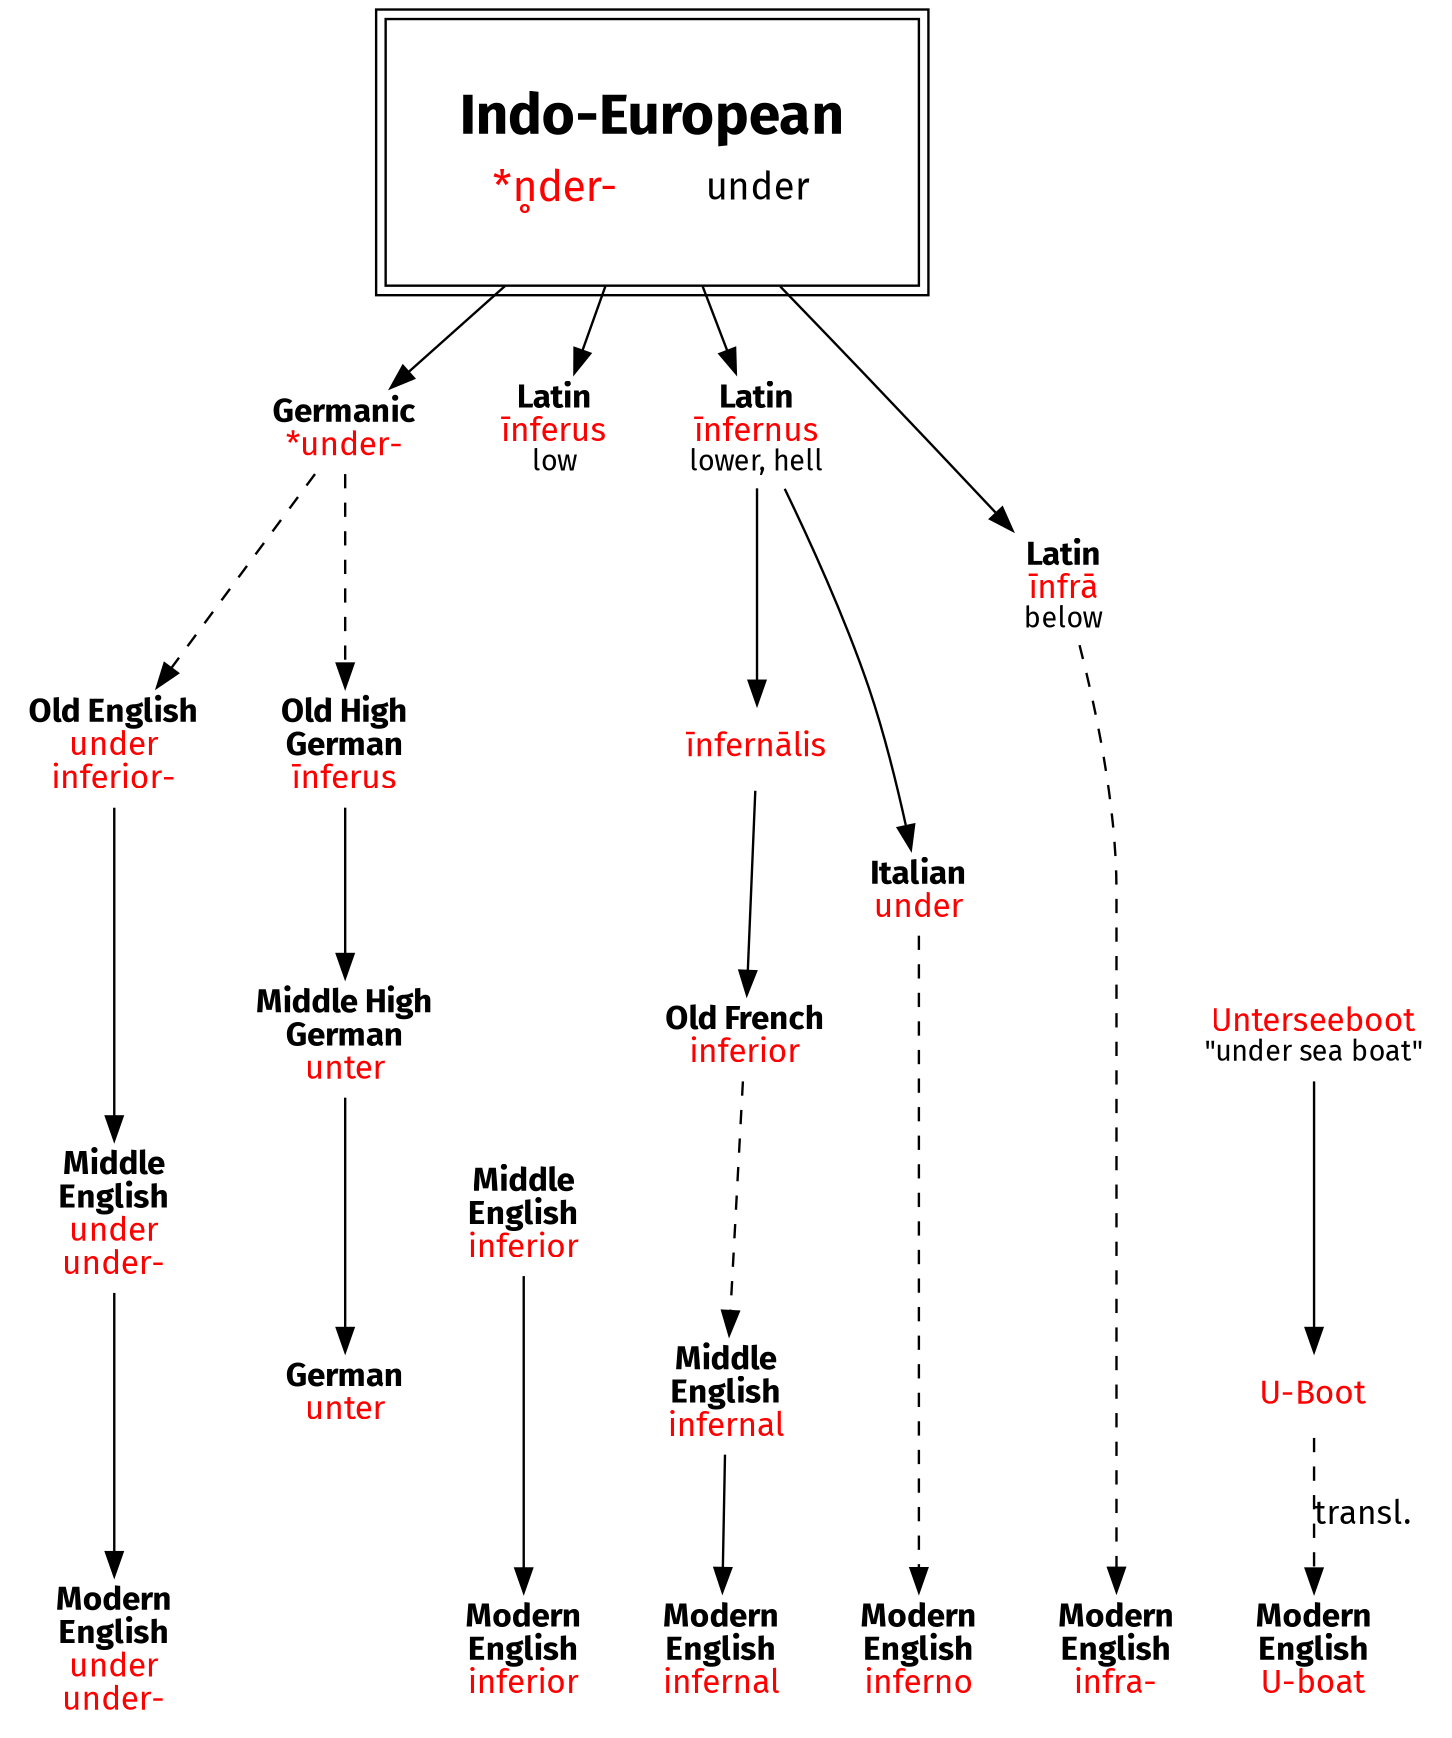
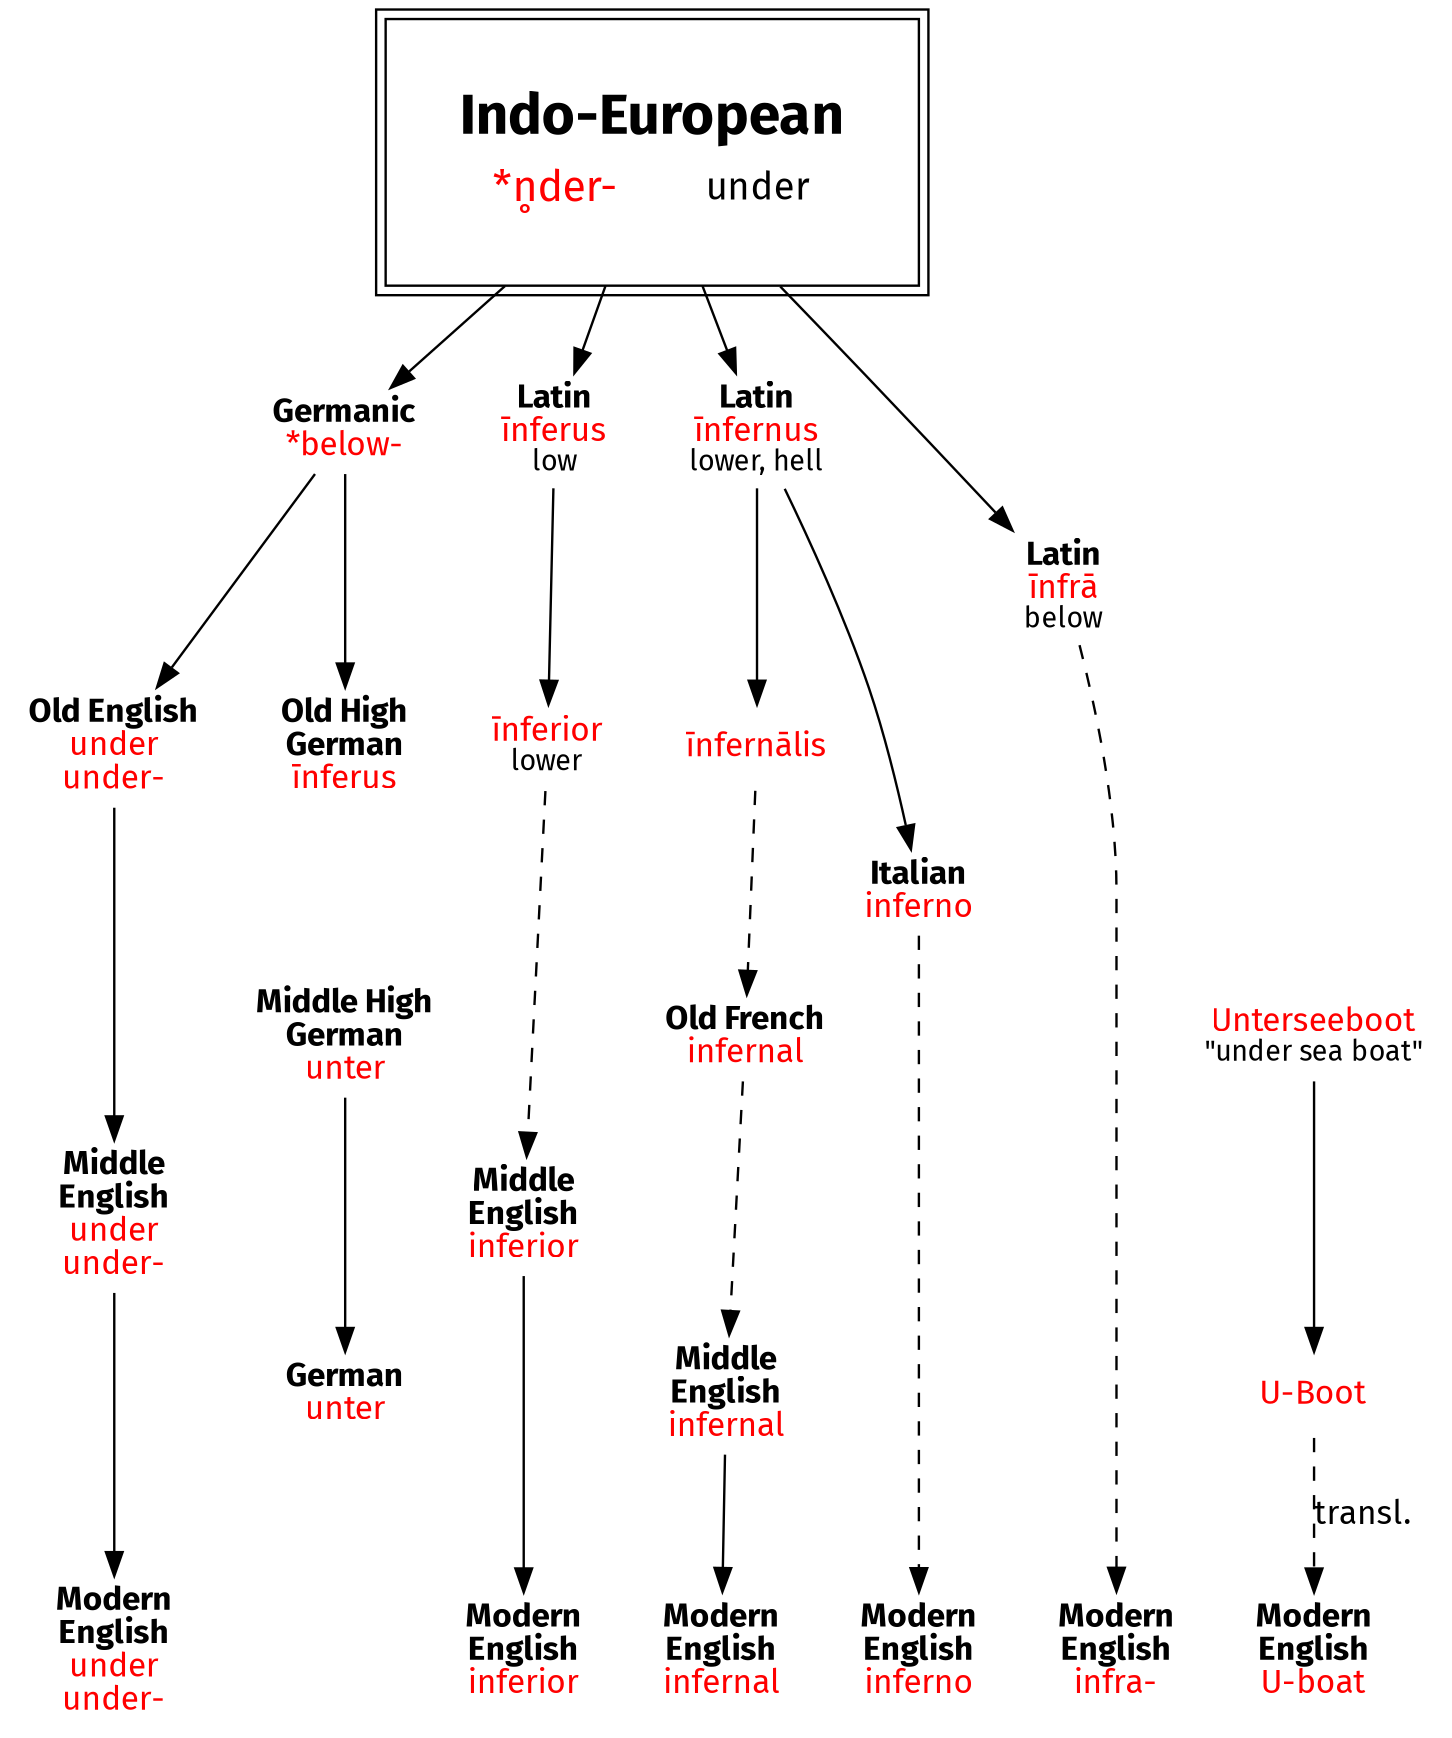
(345, 445) -> (345, 445)
(345, 569) -> (345, 569)
(243, 571) -> (243, 571)
none -> (548, 747)
(114, 778) -> (114, 778)
(345, 881) -> none
(752, 881) -> (752, 881)
(919, 907) -> (919, 907)
(745, 1052) -> (745, 1052)
